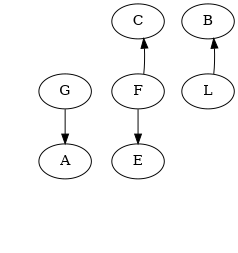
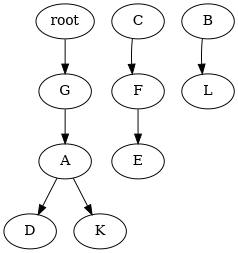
none -> (65, 21)
(145, 61) -> (132, 51)
(215, 61) -> (202, 51)
none -> (30, 231)
none -> (100, 231)
